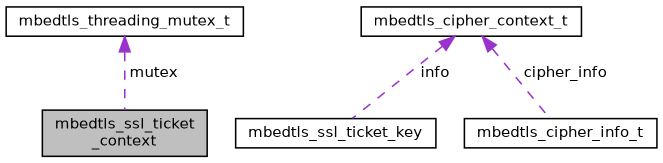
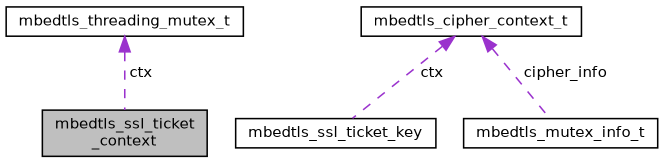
(152, 73) -> (139, 73)
(433, 73) -> (431, 73)
(561, 133) -> (561, 133)
